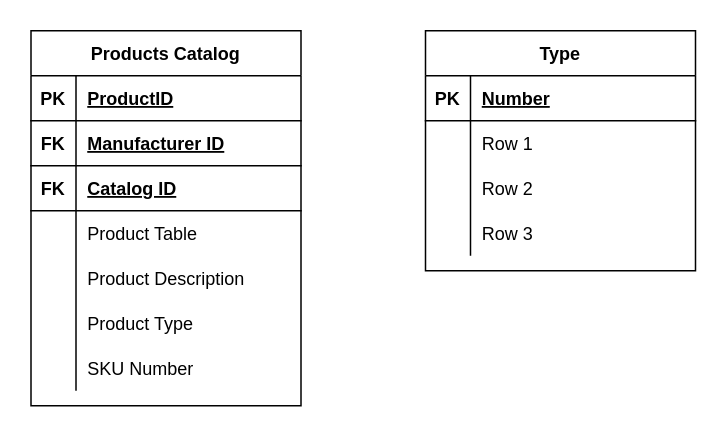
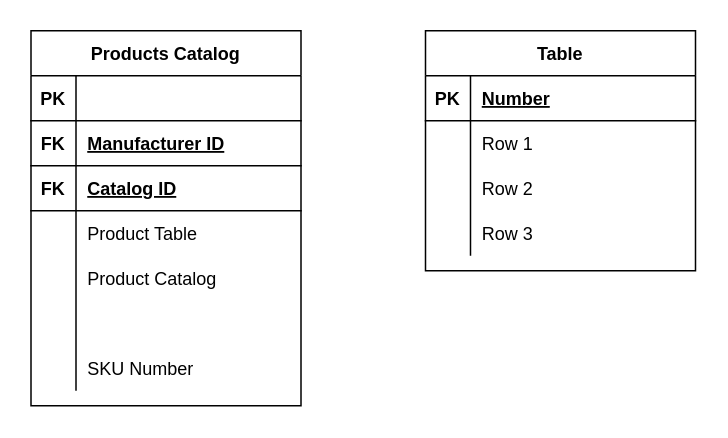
(560, 54) -> (560, 54)
(188, 98) -> none
(176, 279) -> (158, 279)
(188, 323) -> none
